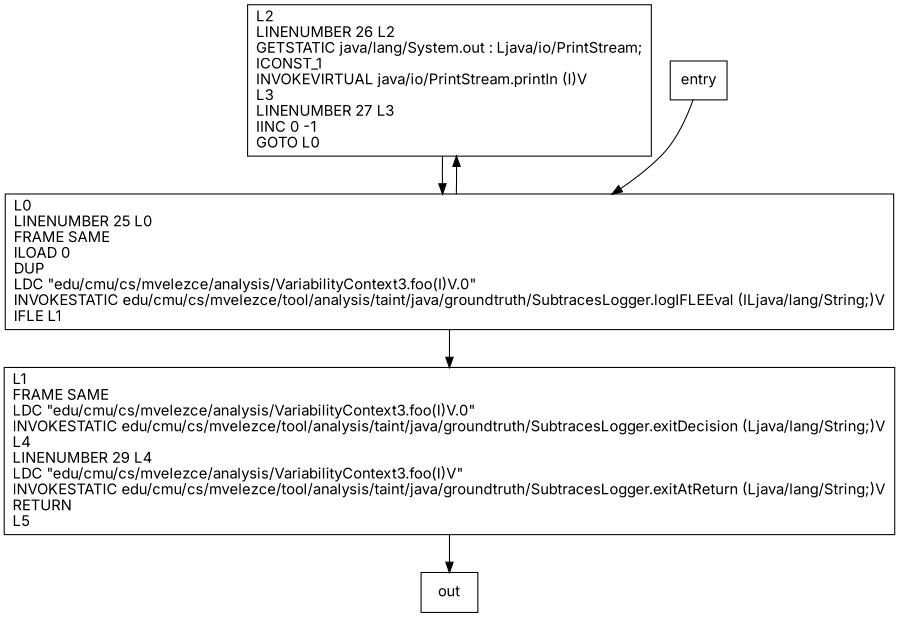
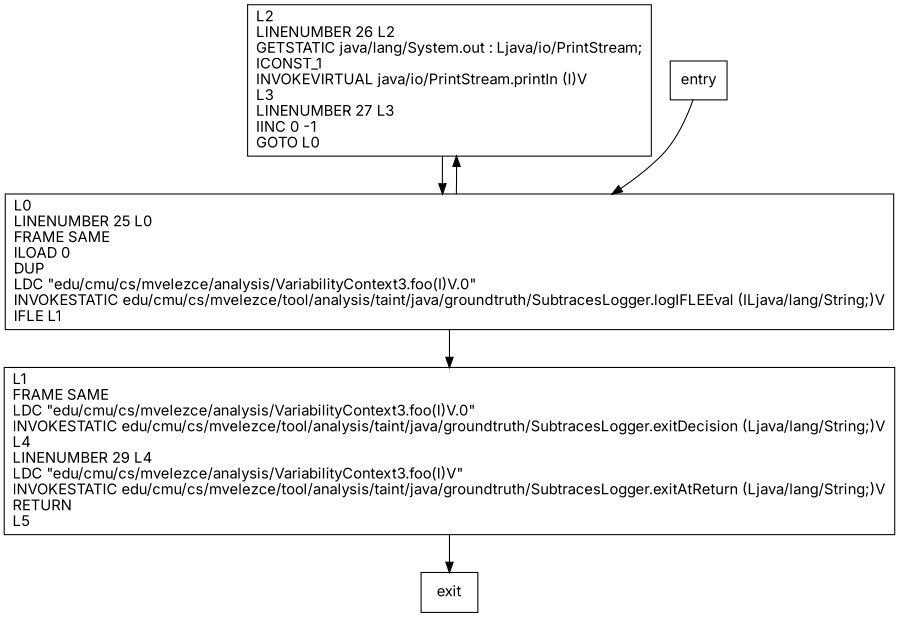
(449, 592) -> (449, 592)
